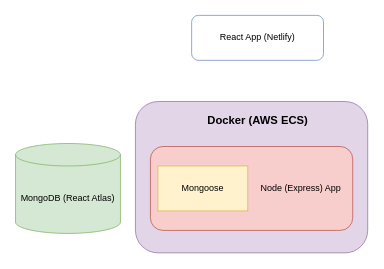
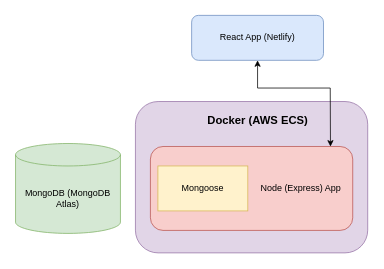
(258, 38) -> (258, 38)
none -> (330, 114)
(68, 198) -> (68, 198)
